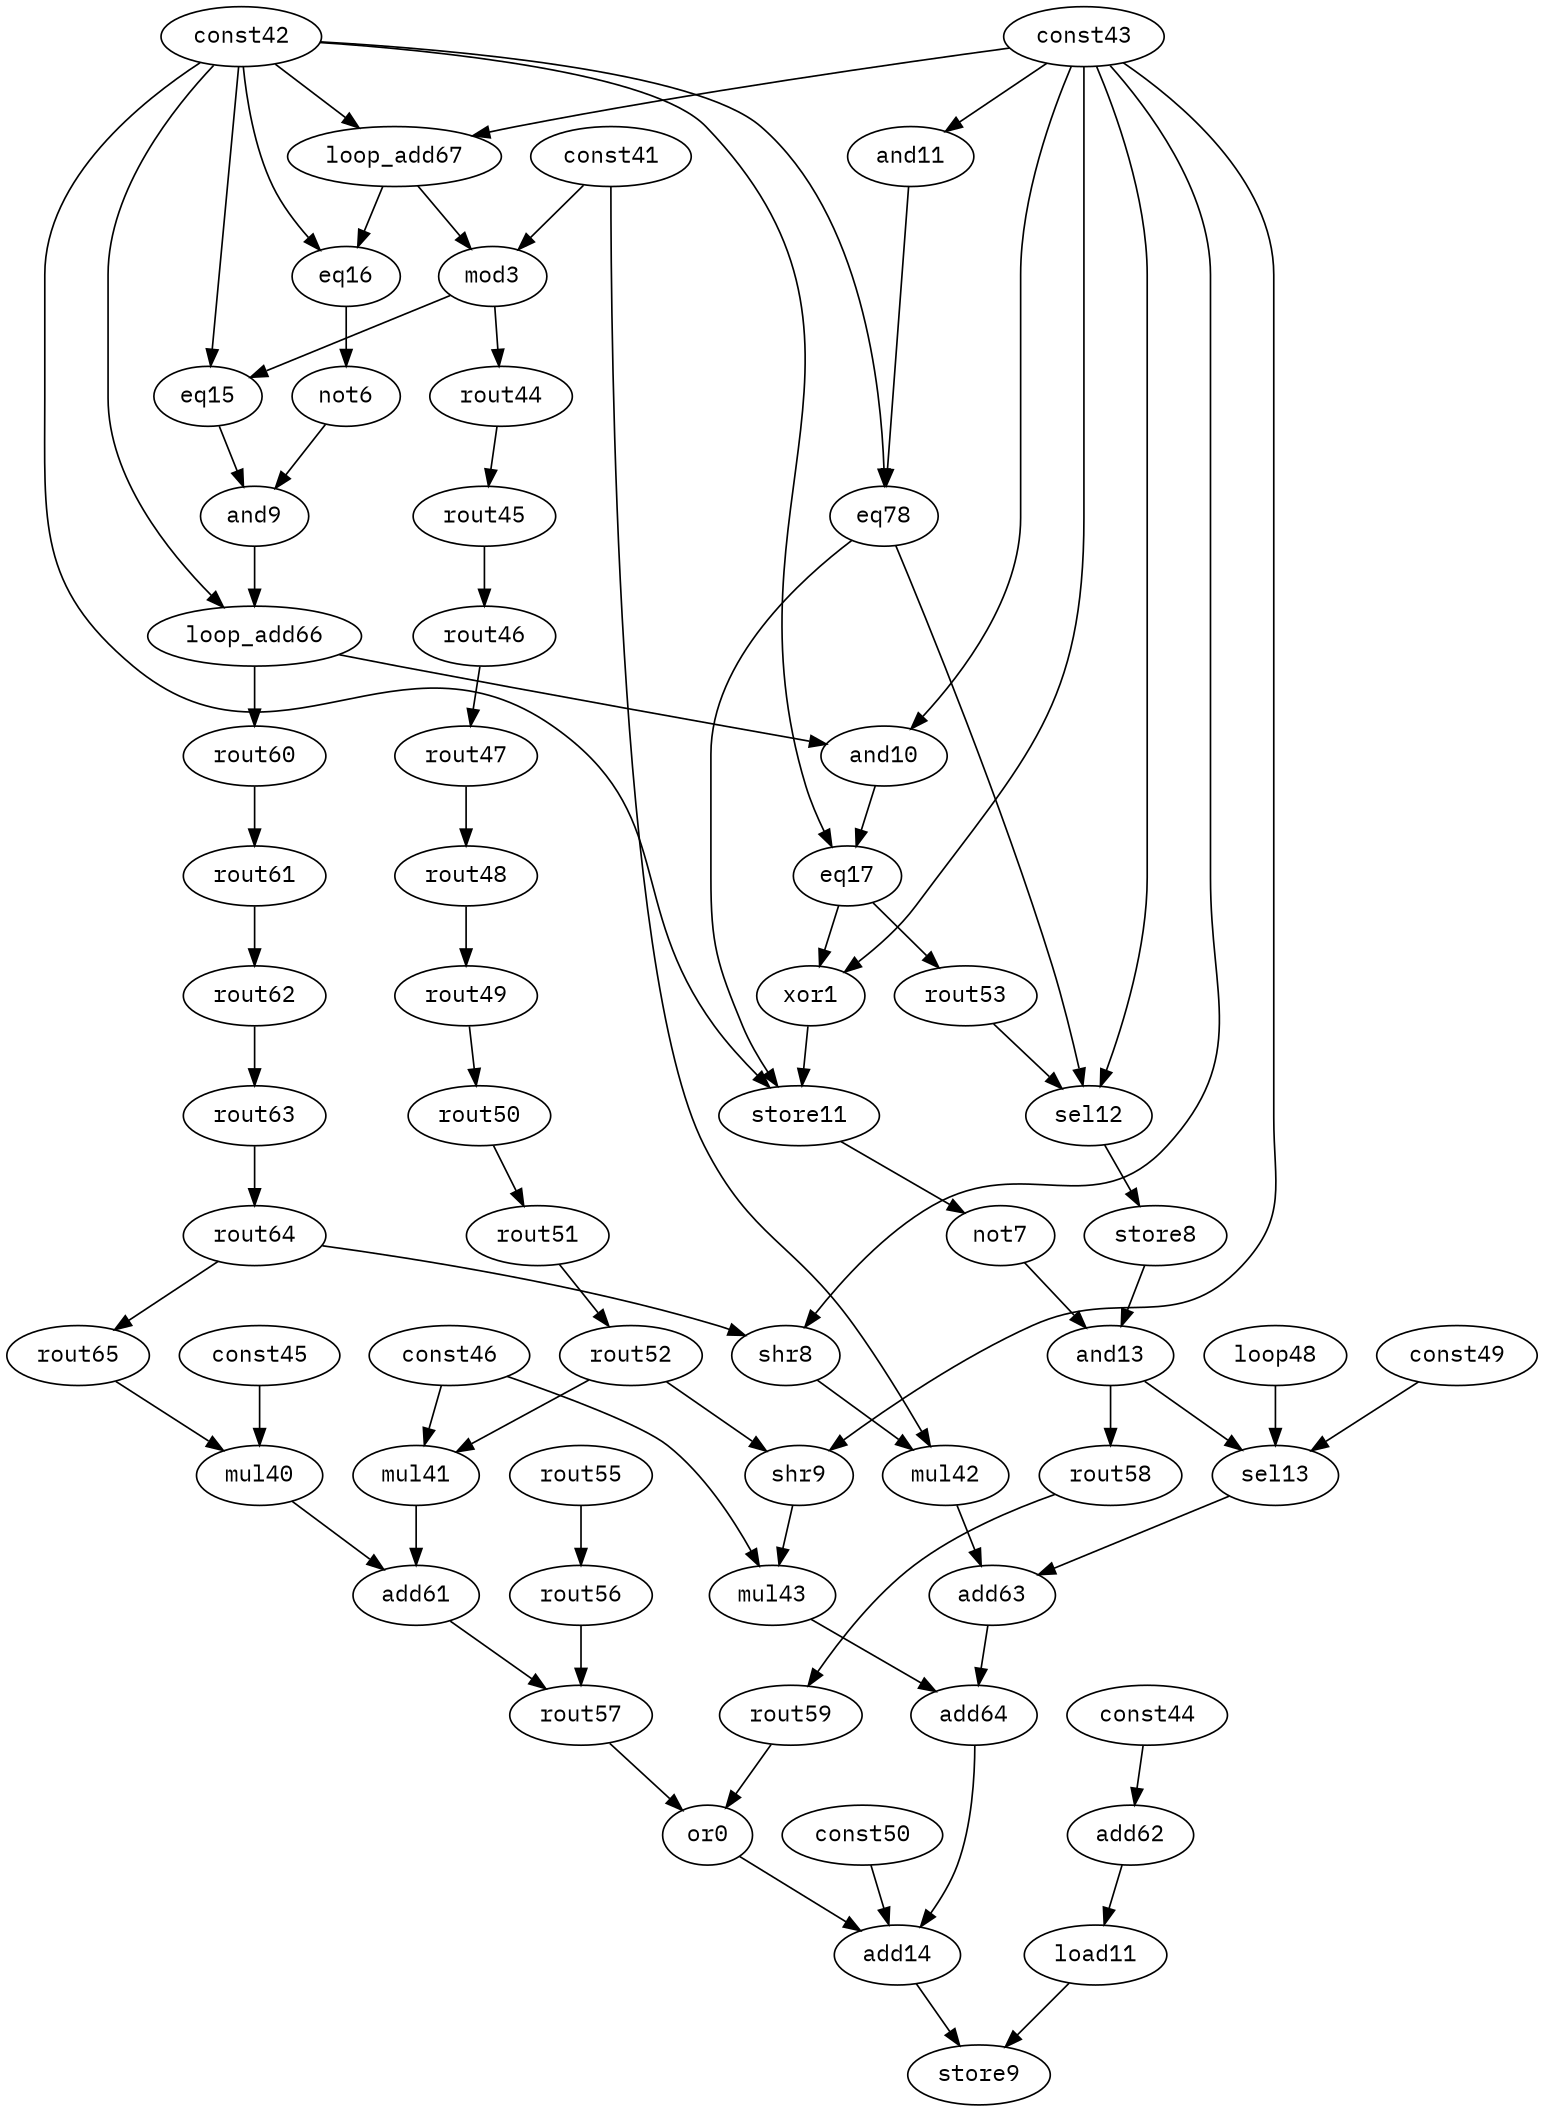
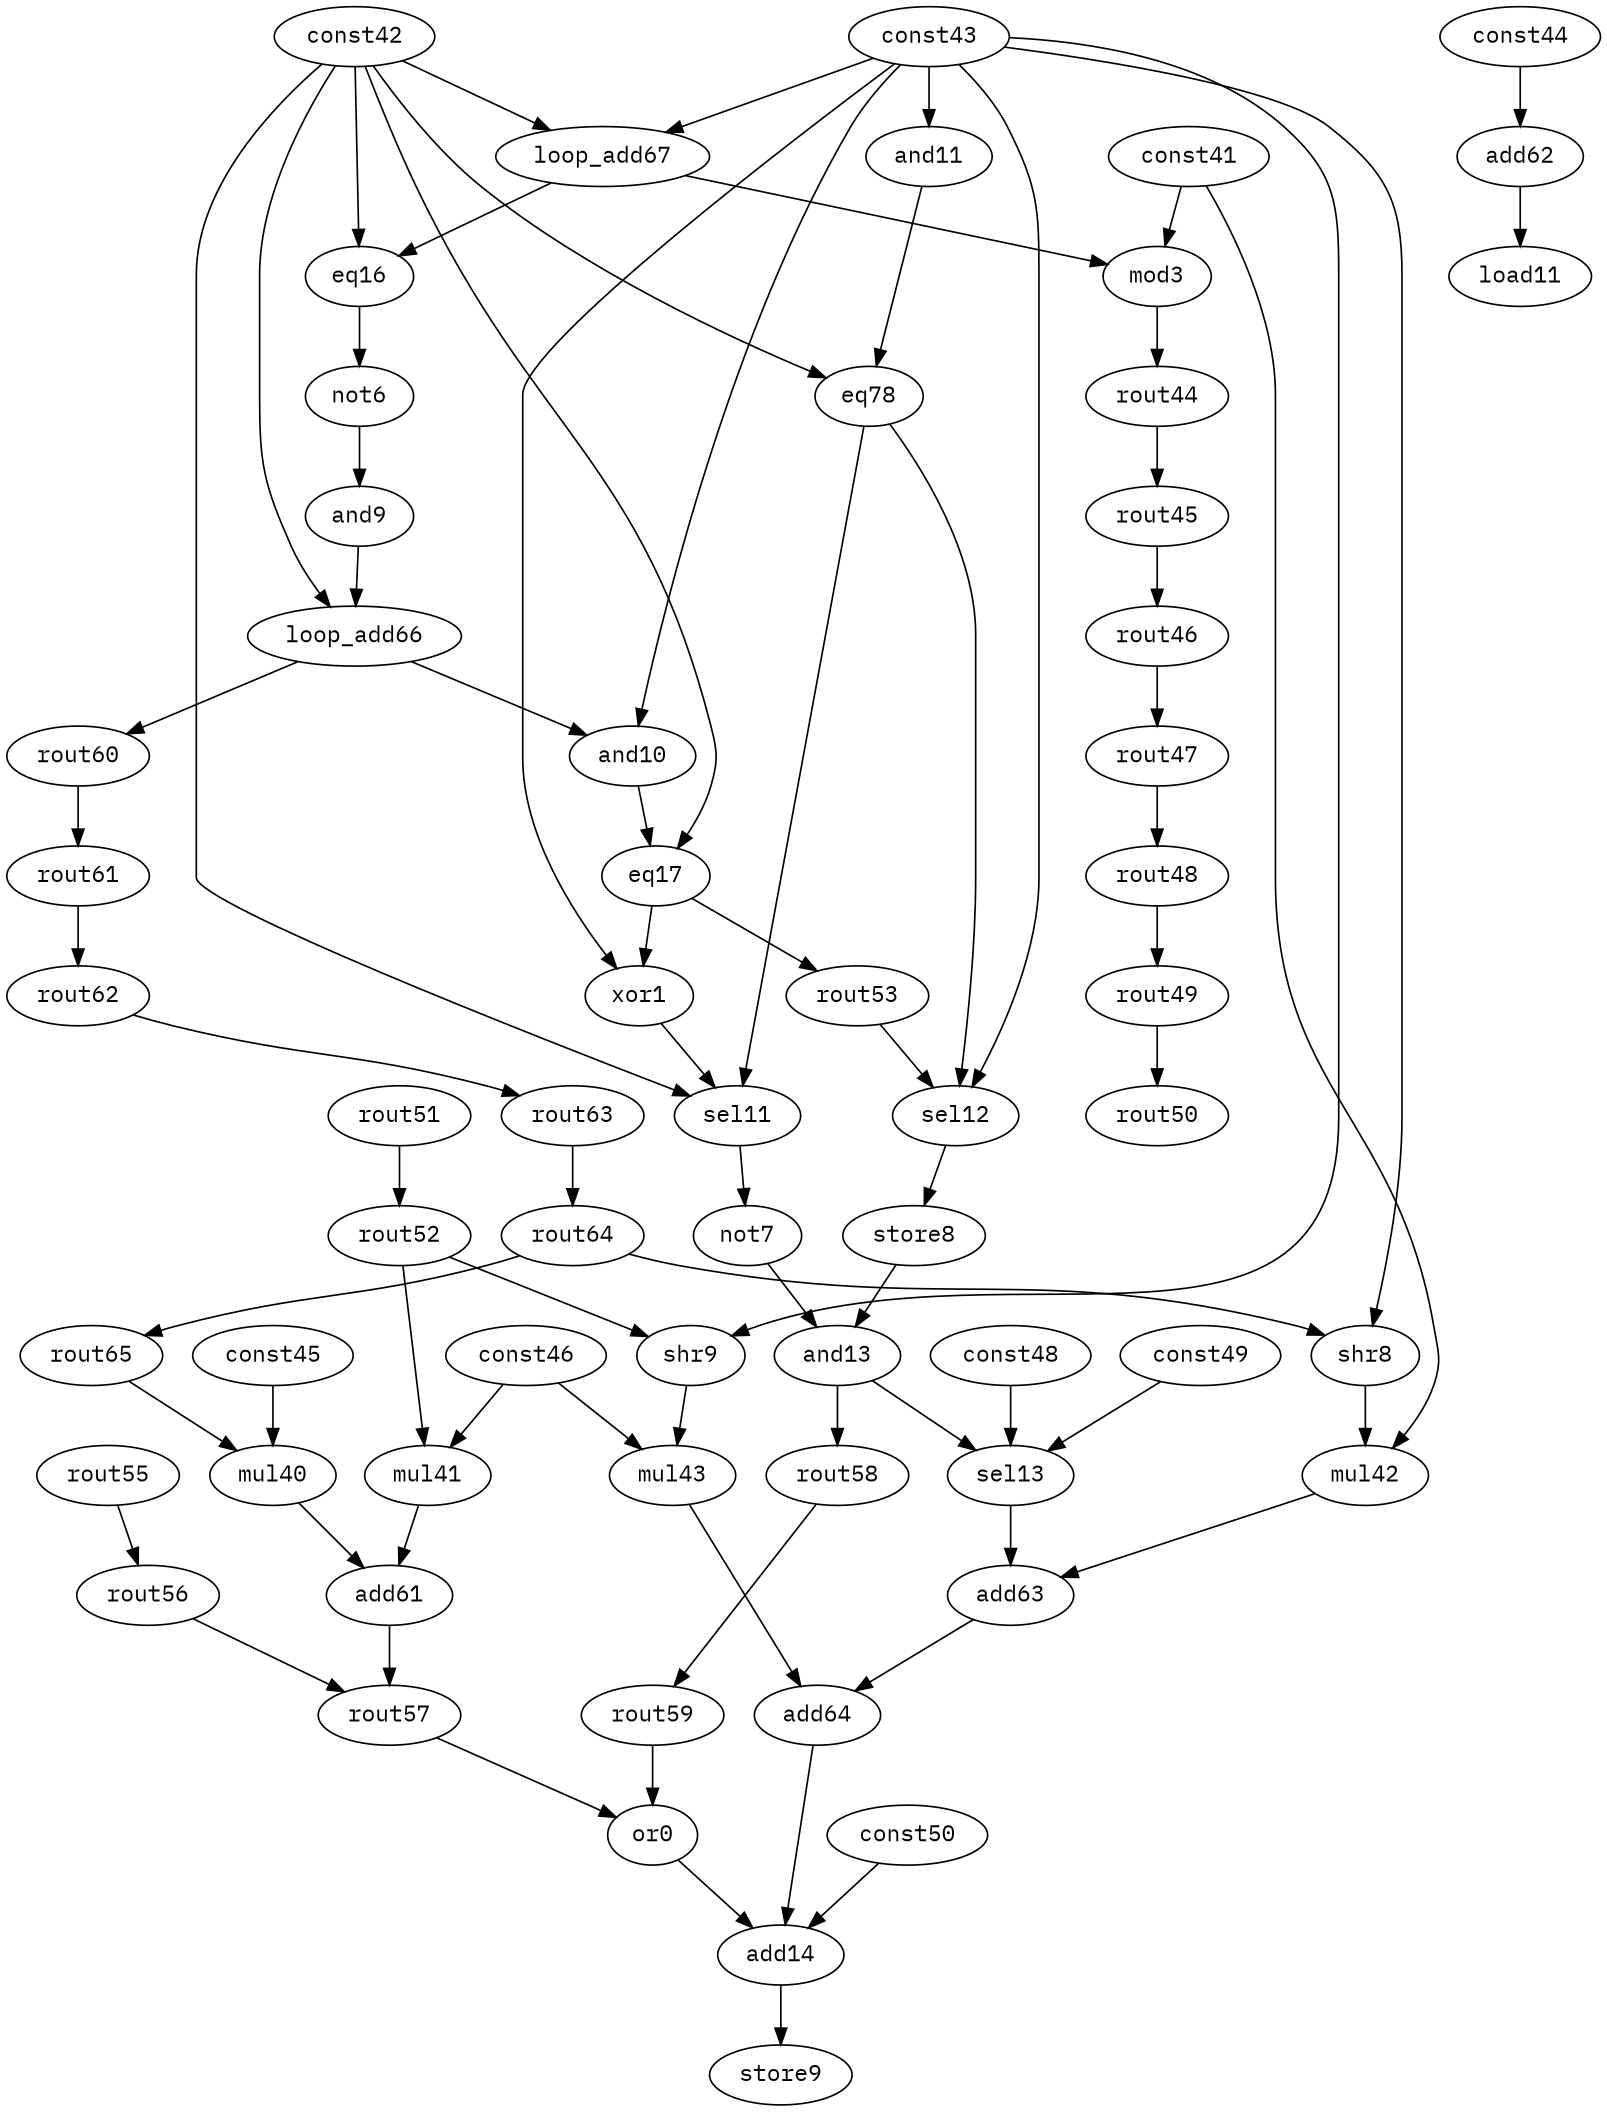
(208, 396) -> none
(799, 1116) -> (738, 1116)
(505, 1168) -> none
(1275, 1356) -> (1011, 1356)
(1043, 2009) -> none
